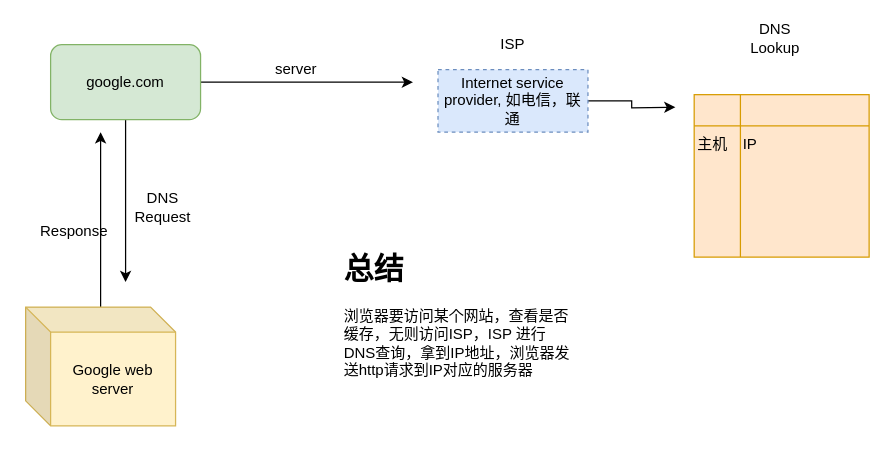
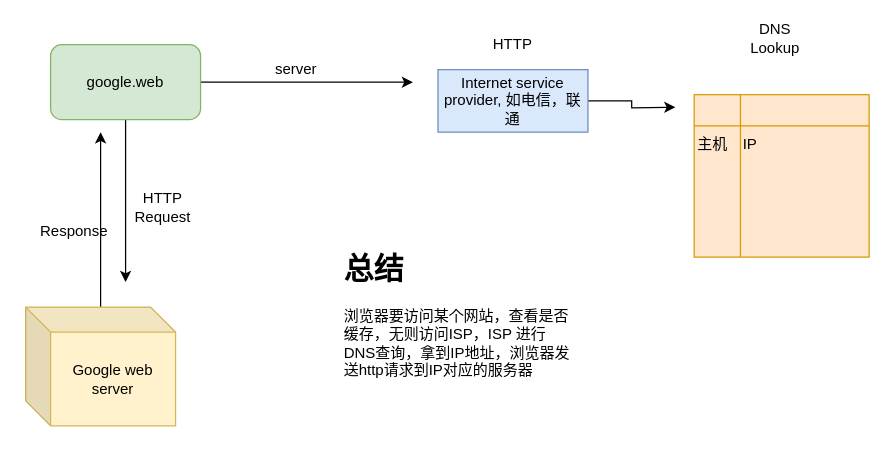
(513, 44) -> (513, 44)
(126, 82) -> (126, 82)
(513, 101) -> (513, 101)
(163, 207) -> (163, 207)
